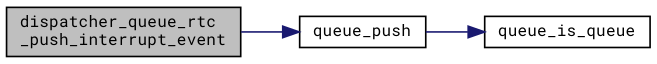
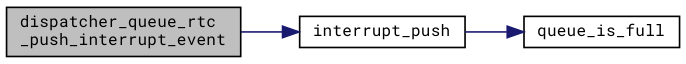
(363, 32) -> (382, 32)
(567, 32) -> (602, 32)
